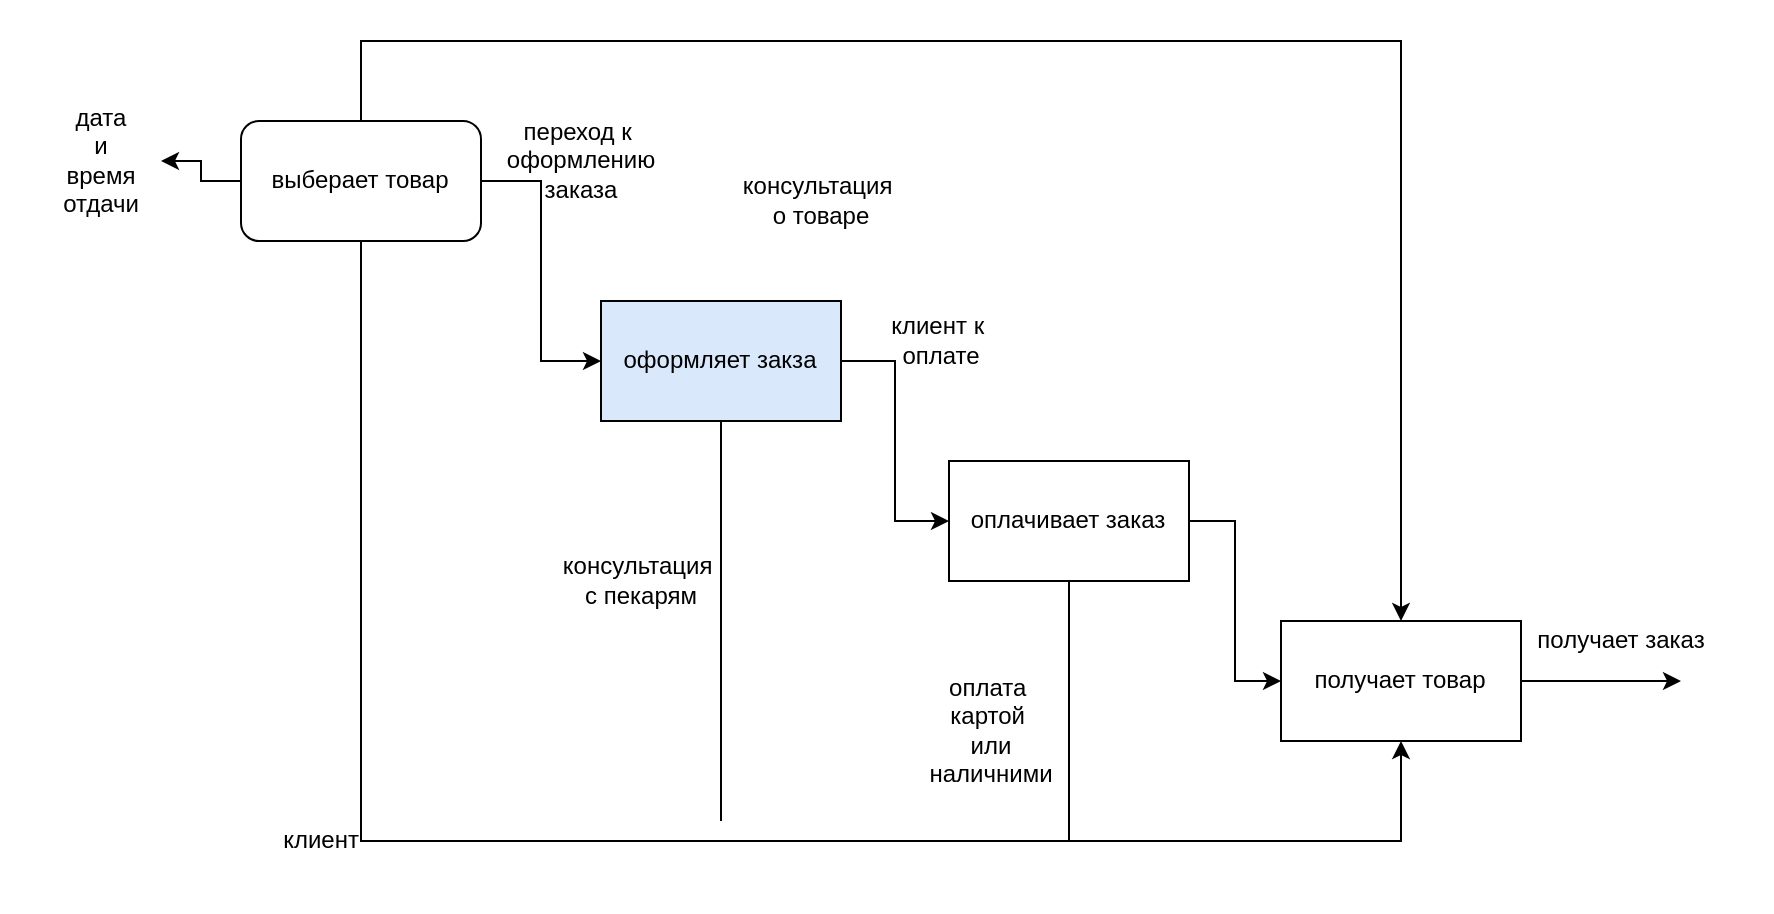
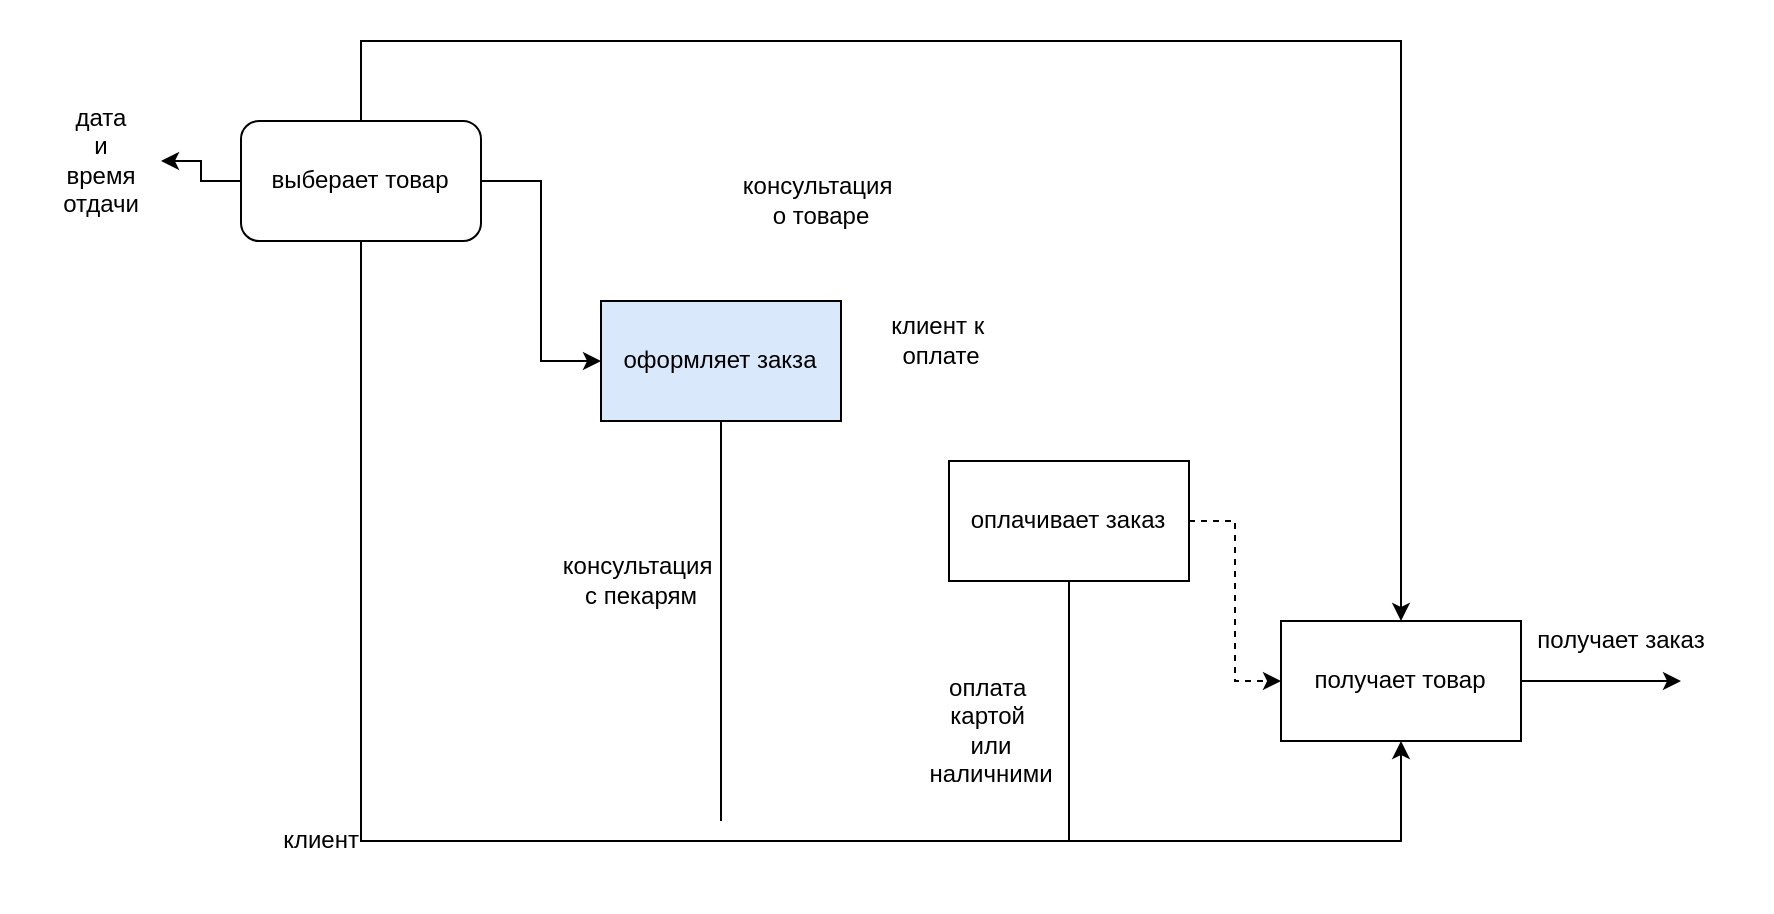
(581, 161) -> none
(895, 434) -> none
(1235, 596) -> (1235, 596)
